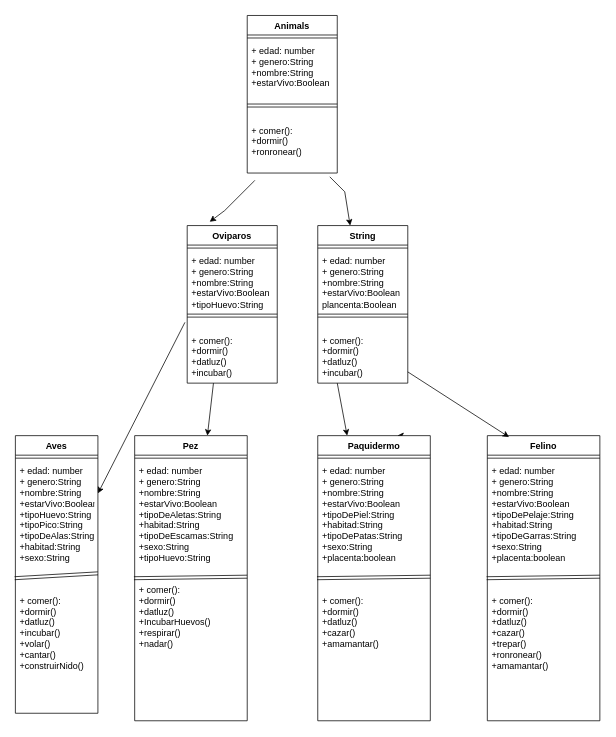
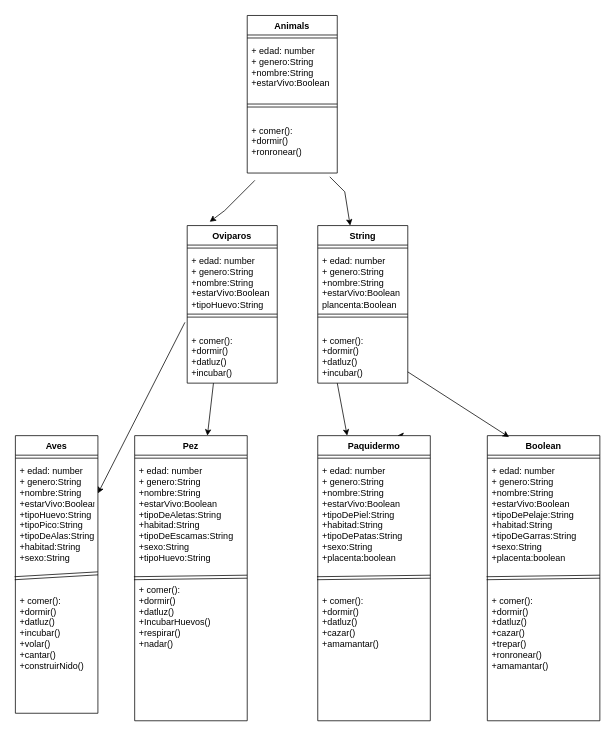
(543, 446) -> (543, 446)
